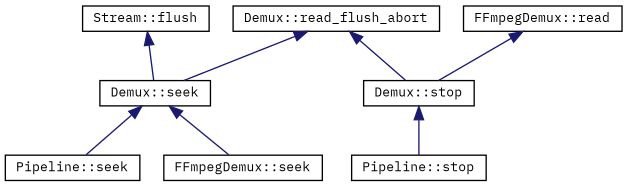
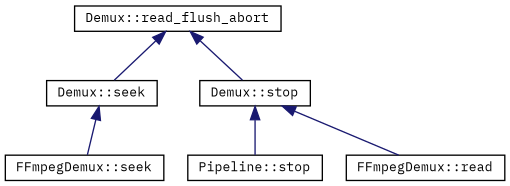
(146, 19) -> none
(475, 59) -> (347, 133)
(73, 168) -> none
